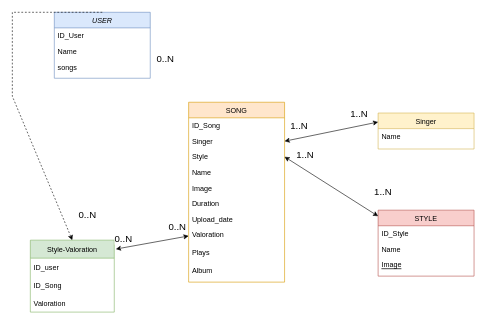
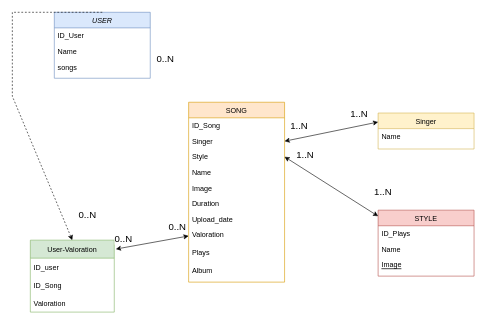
(397, 234) -> (397, 234)
(72, 250) -> (72, 250)
